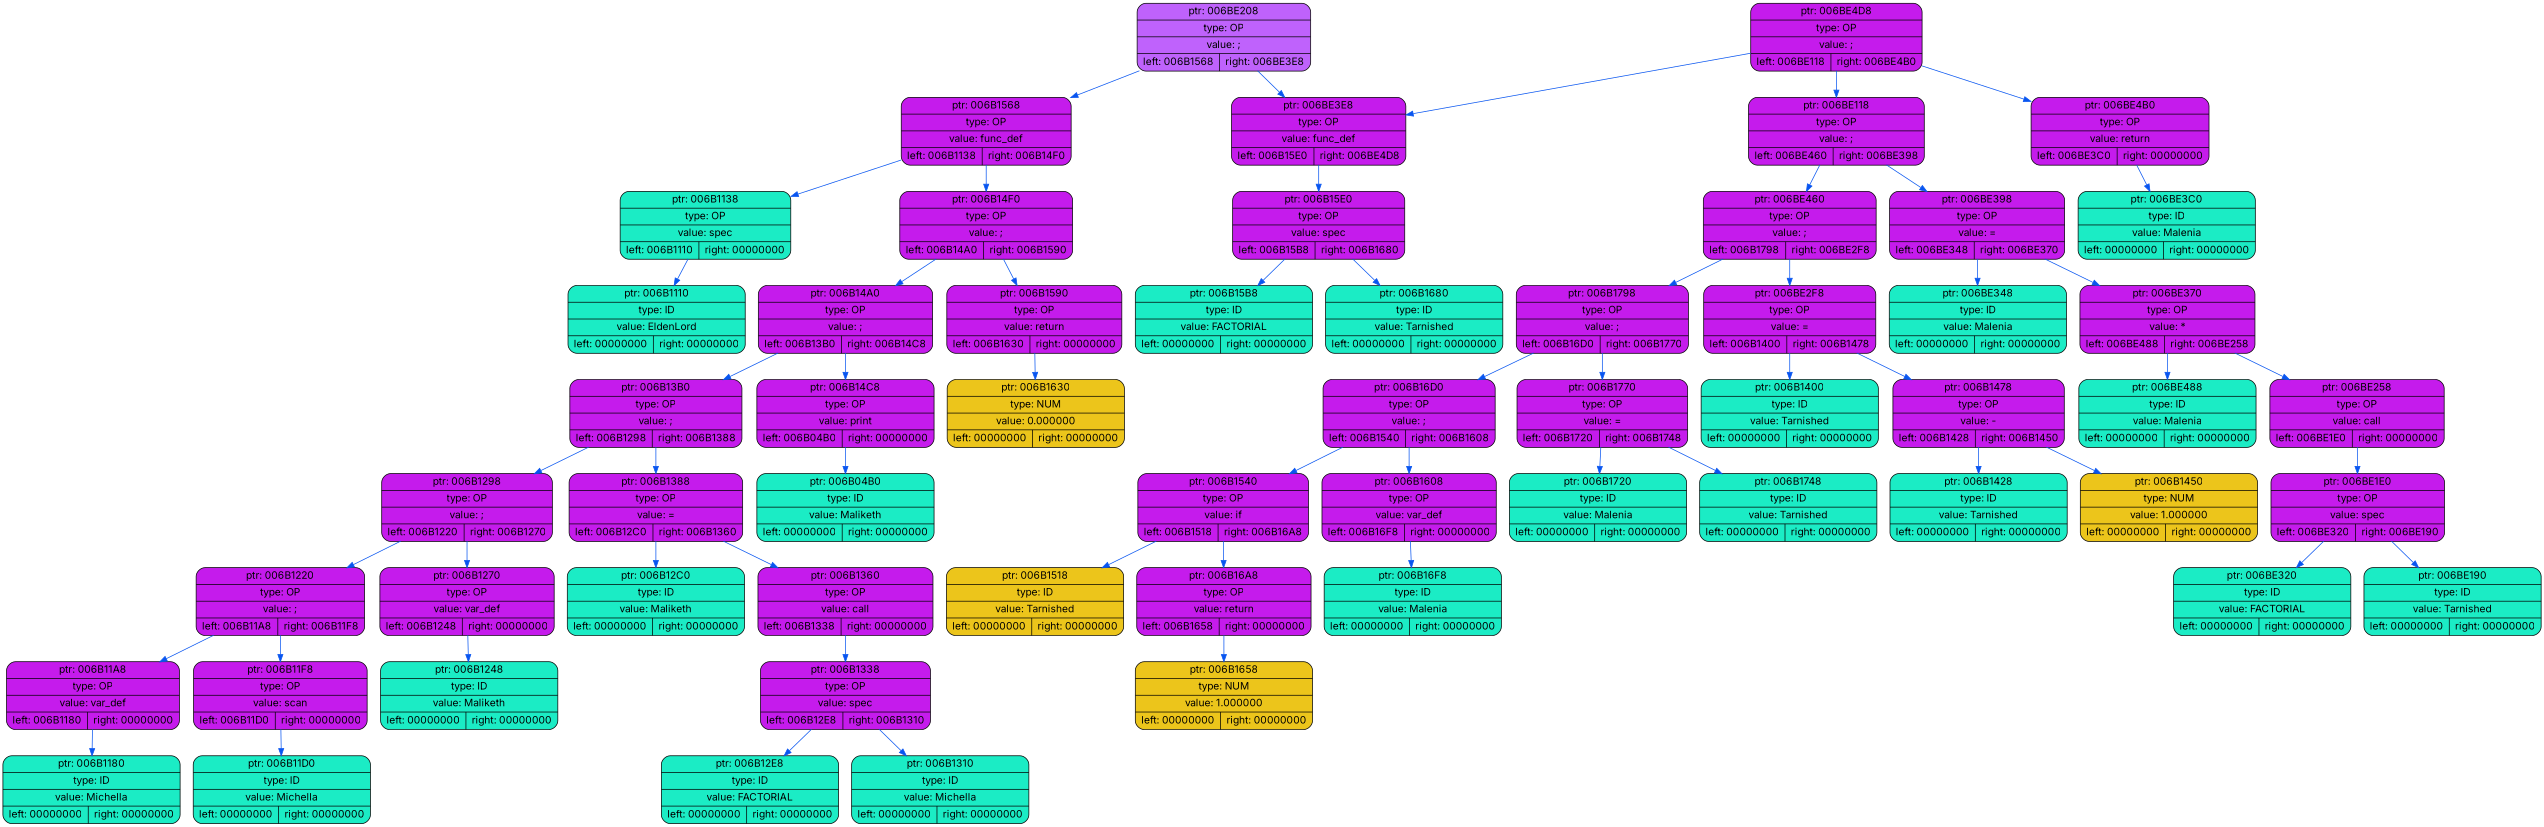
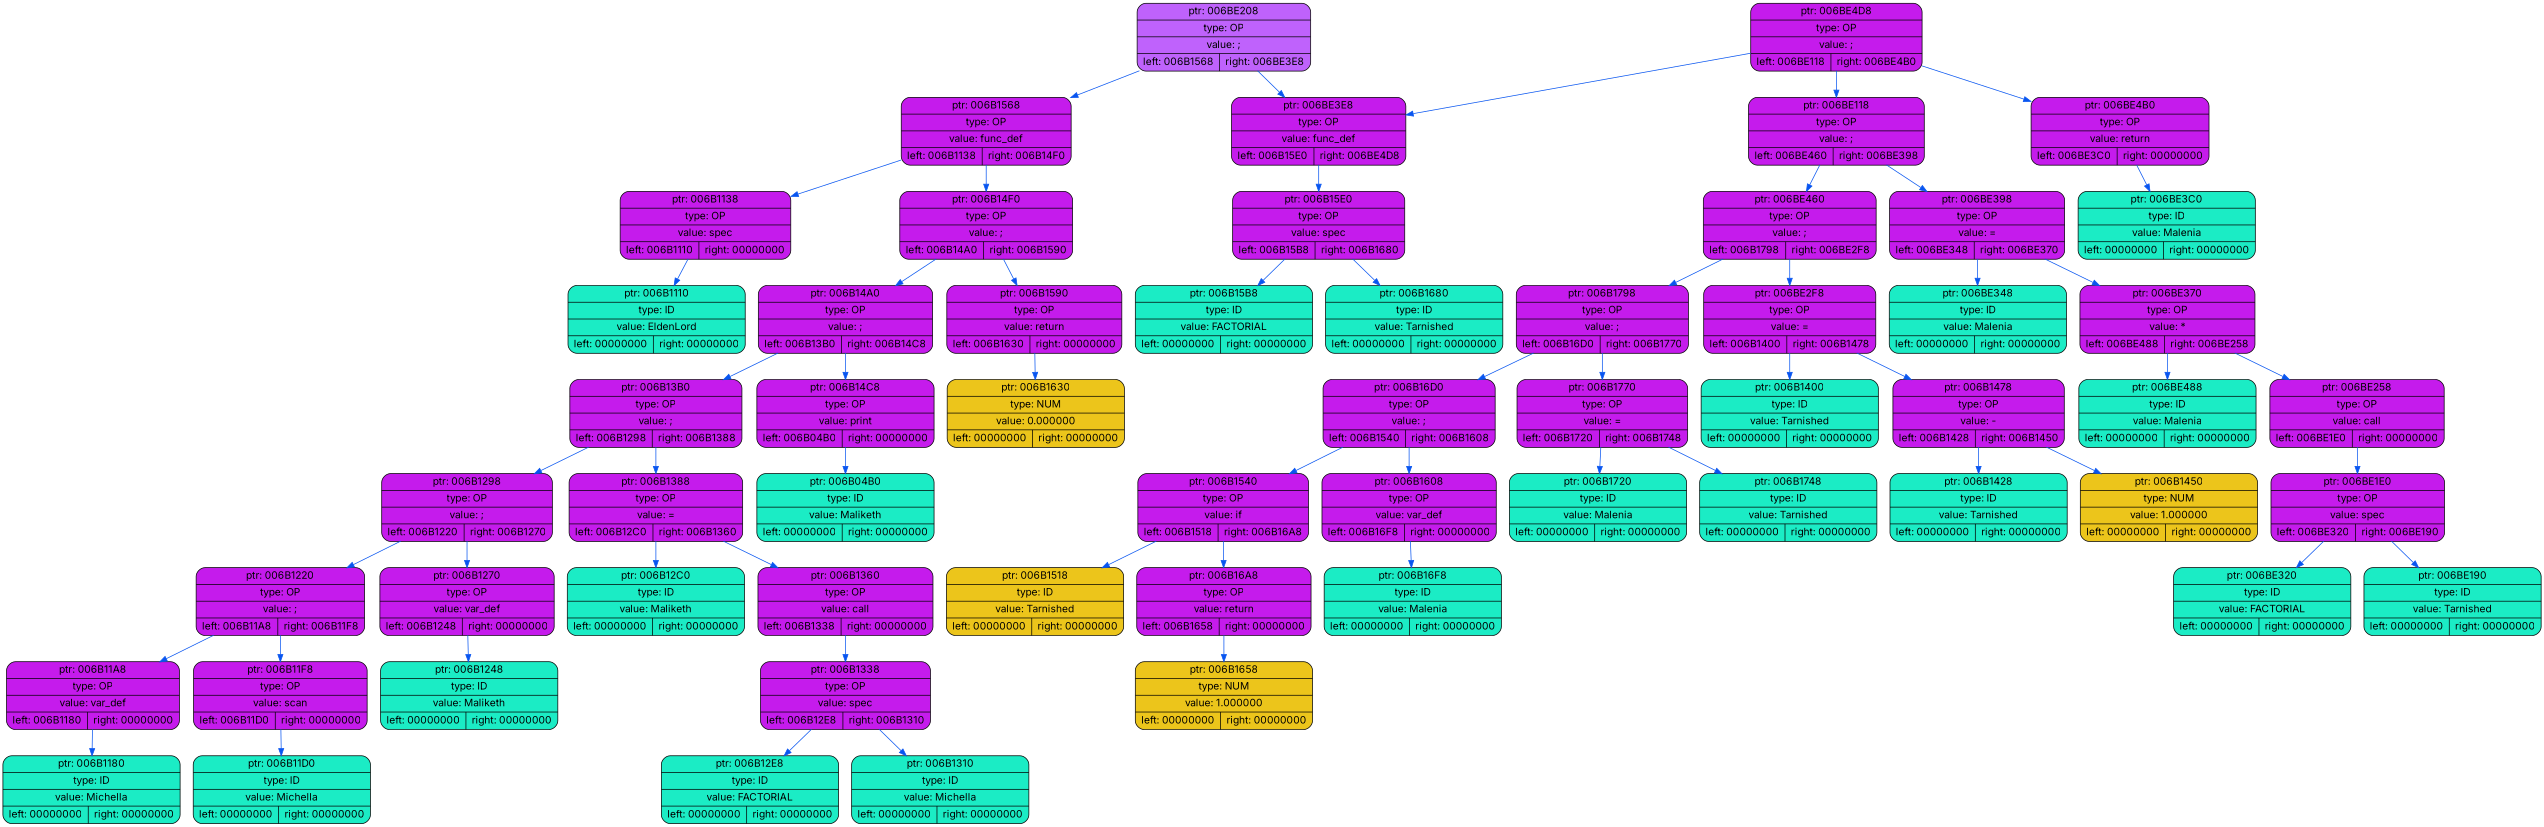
(705, 225) -> (705, 225)
